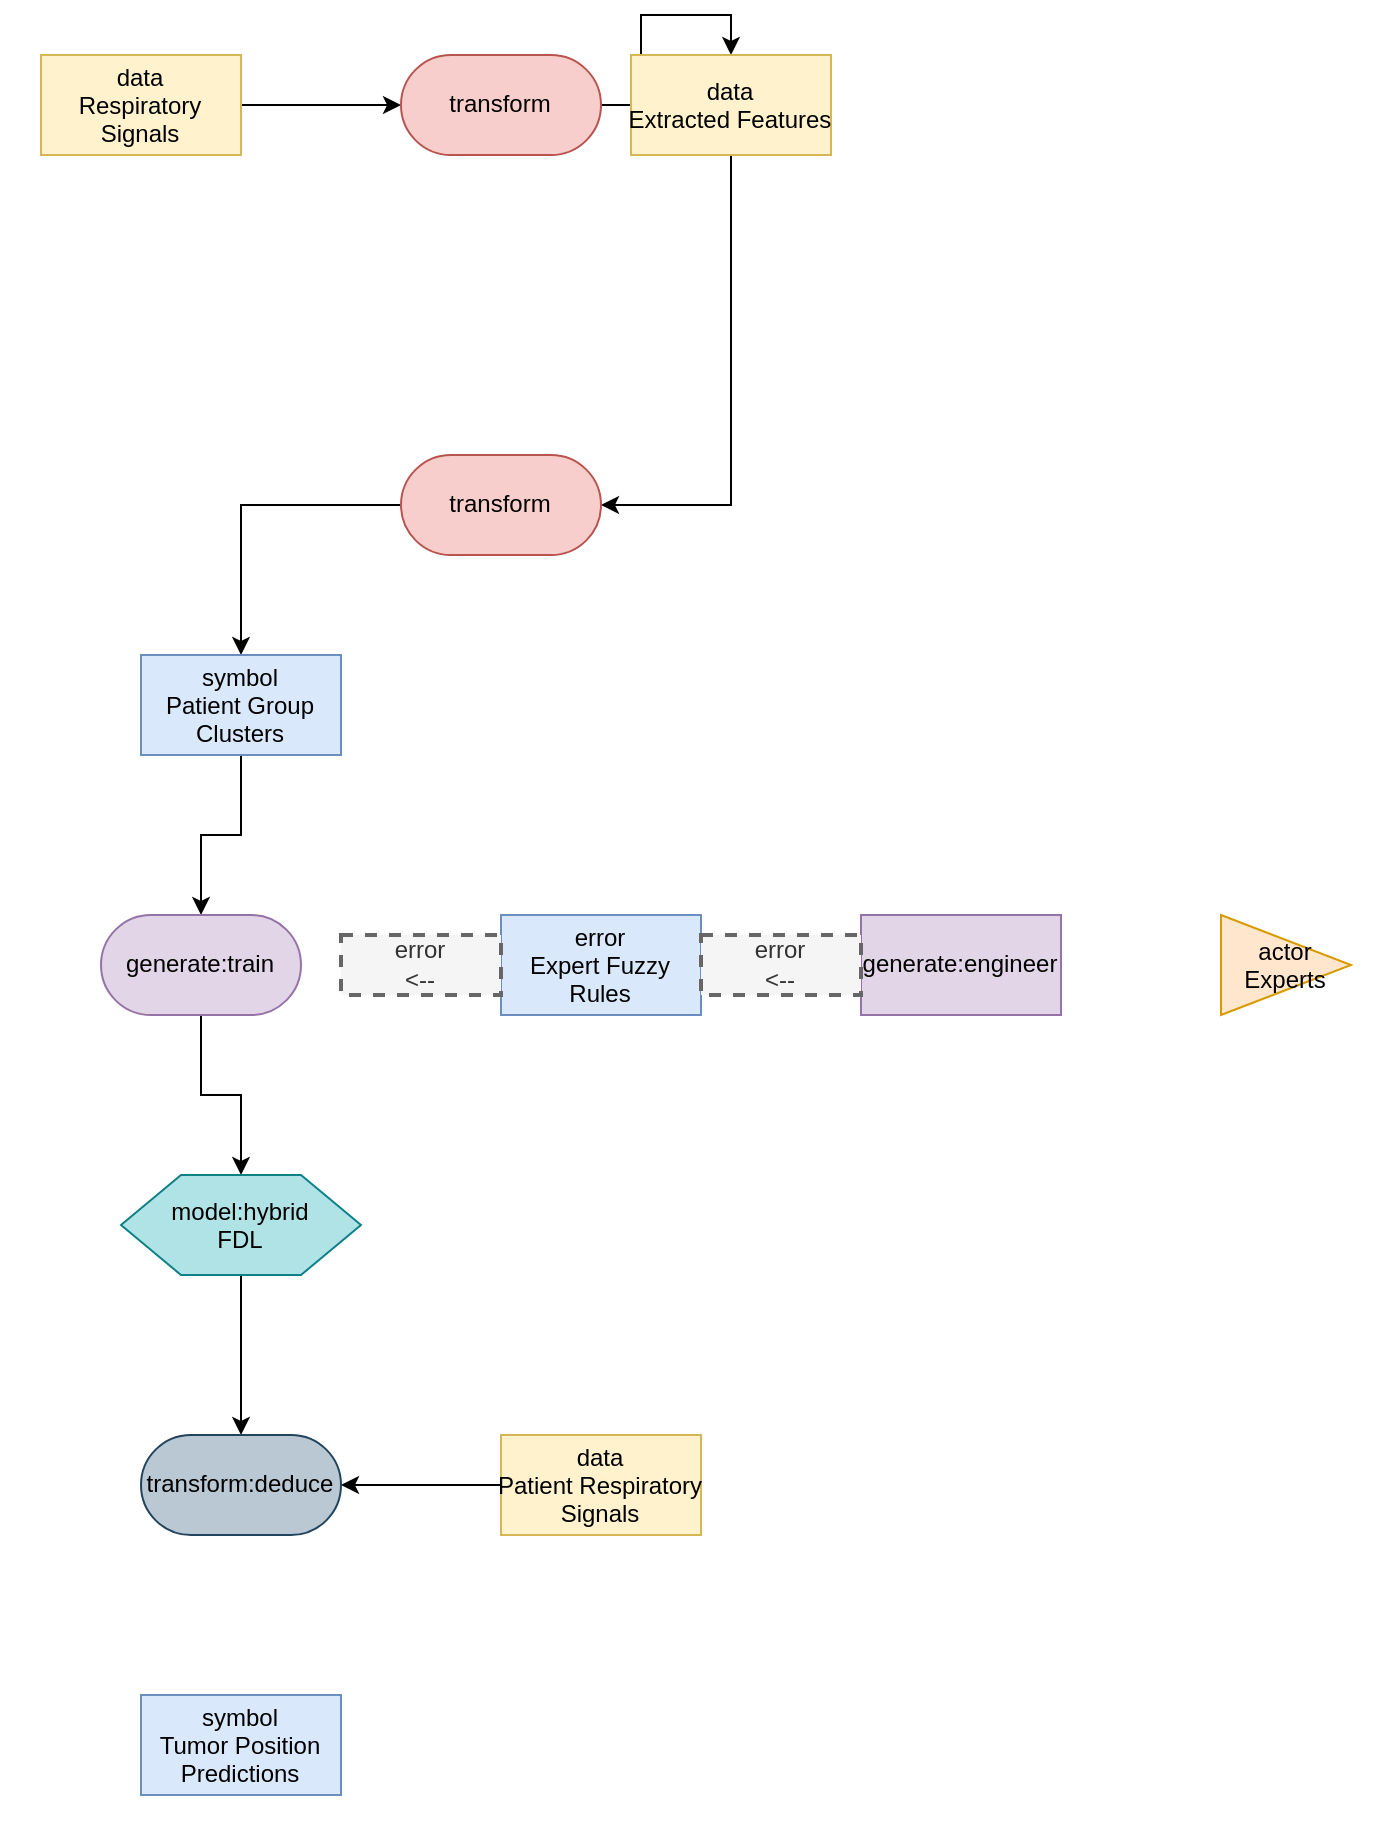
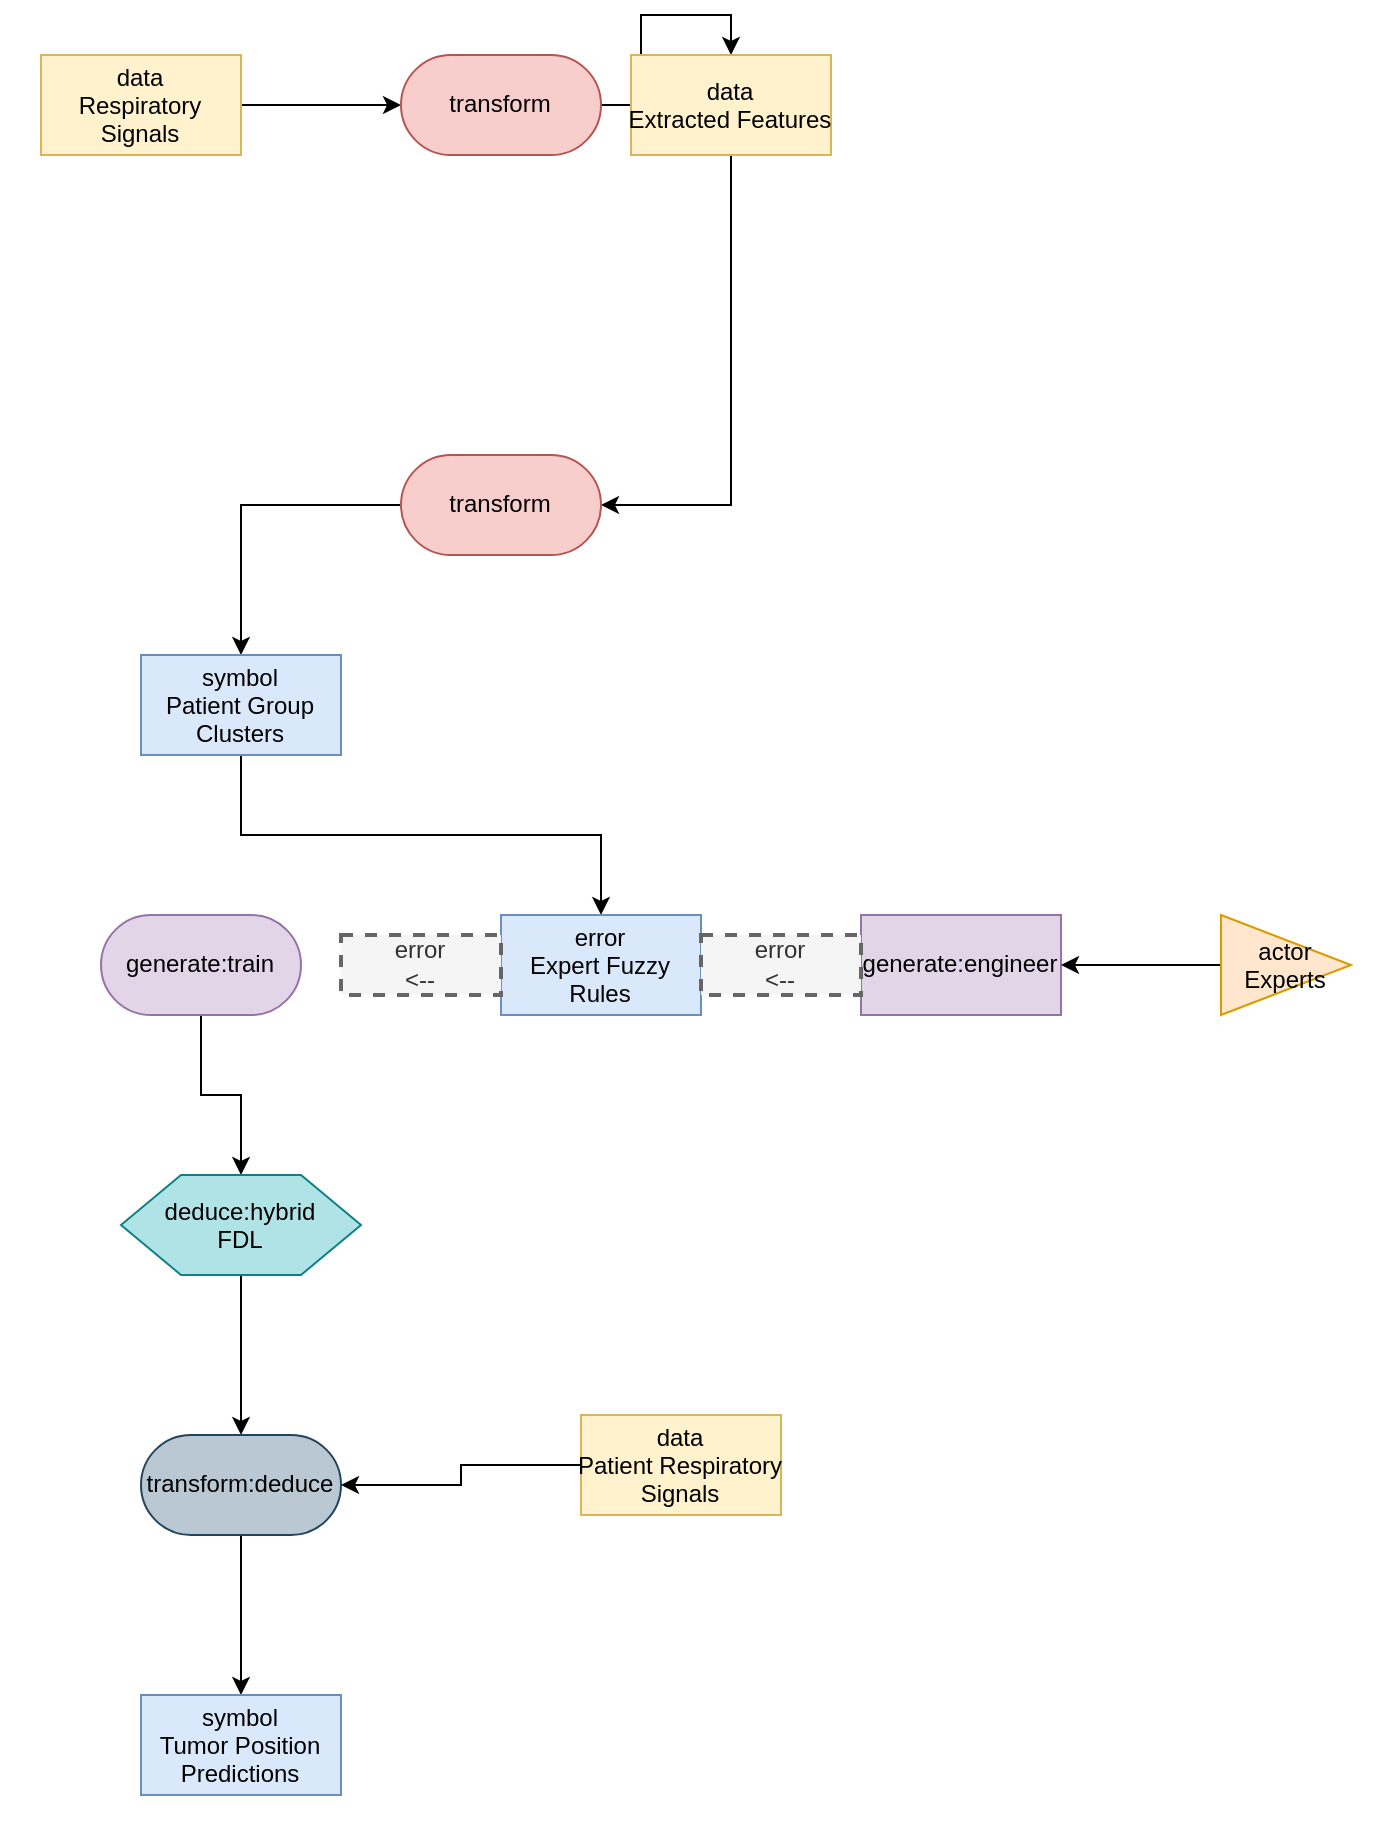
(201, 847) -> (453, 835)
none -> (1148, 965)
(240, 1212) -> (240, 1212)
(601, 1485) -> (681, 1465)
none -> (241, 1608)
